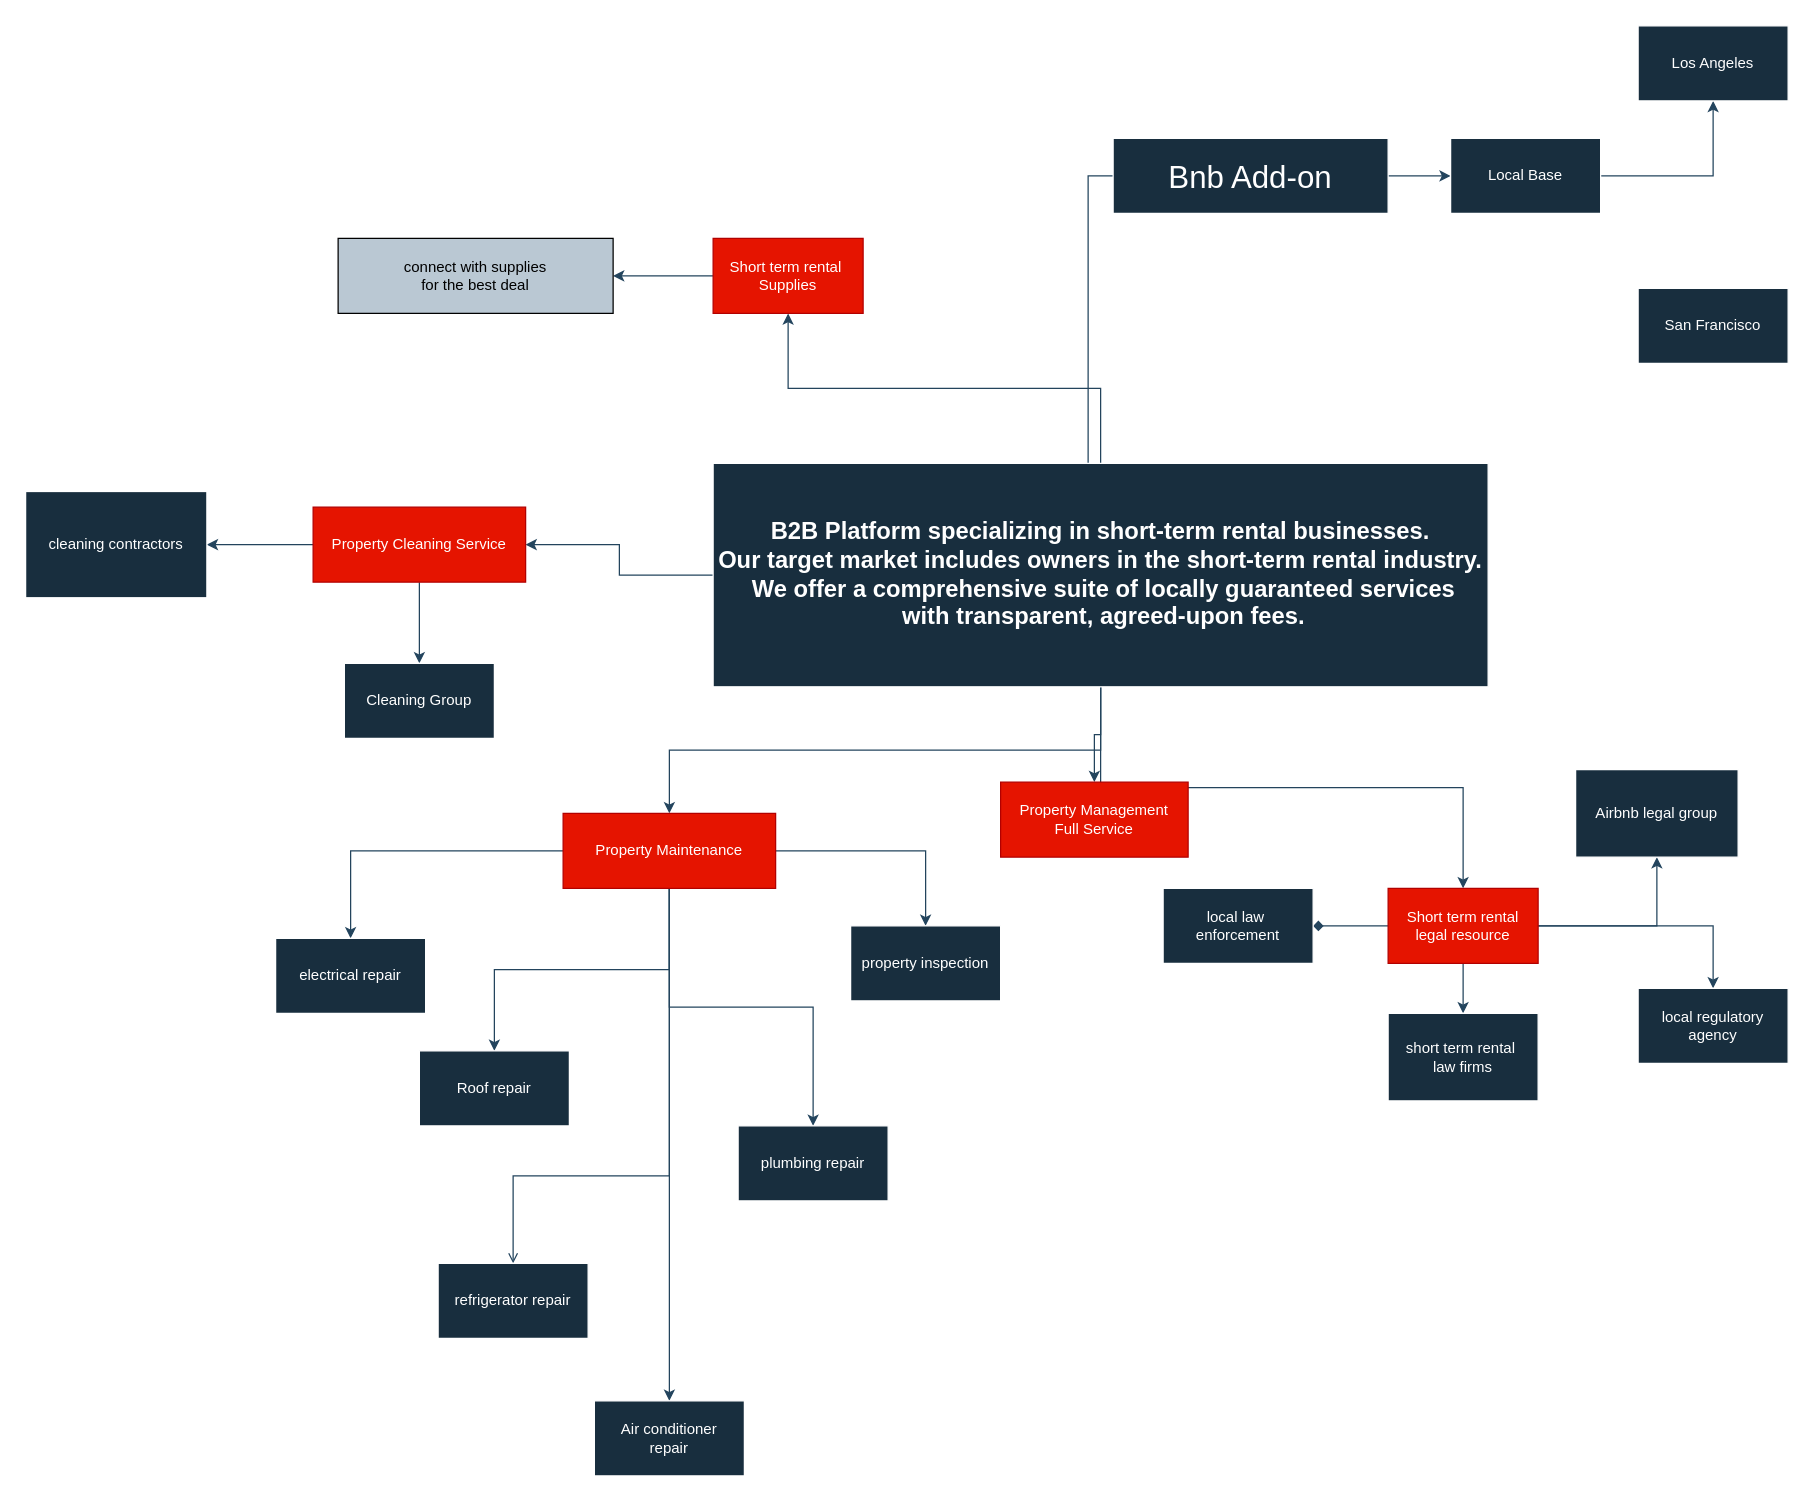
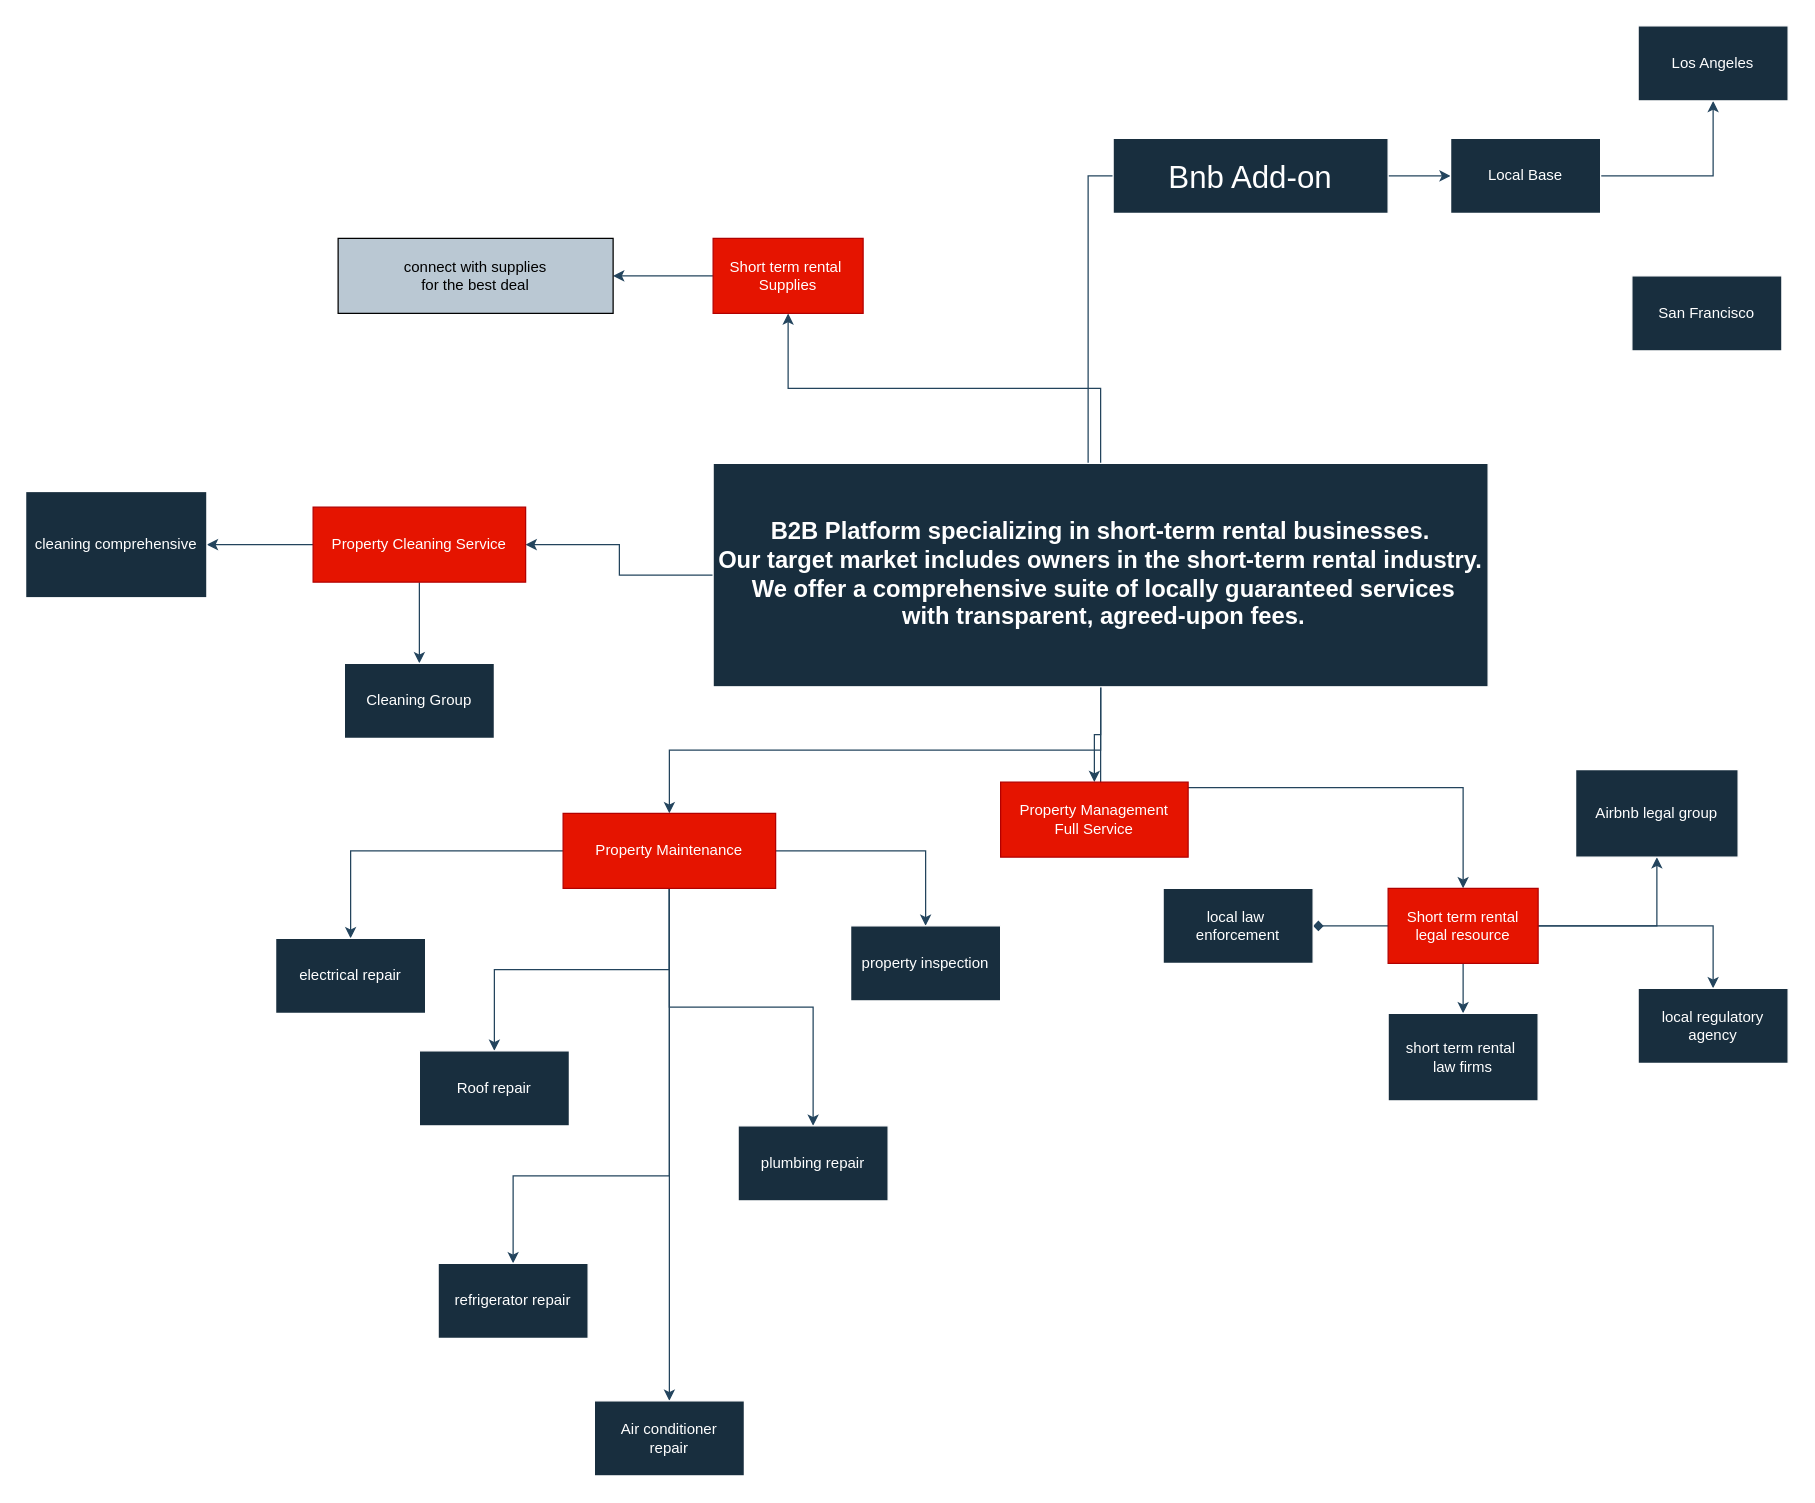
(1713, 326) -> (1707, 313)
(116, 544) -> (116, 544)
(513, 1255) -> (513, 1253)
